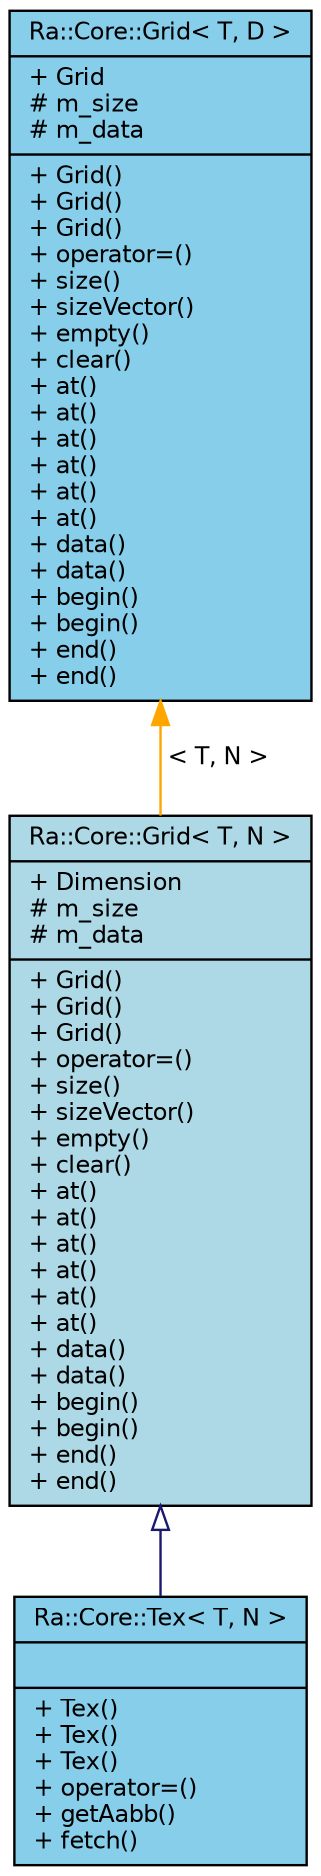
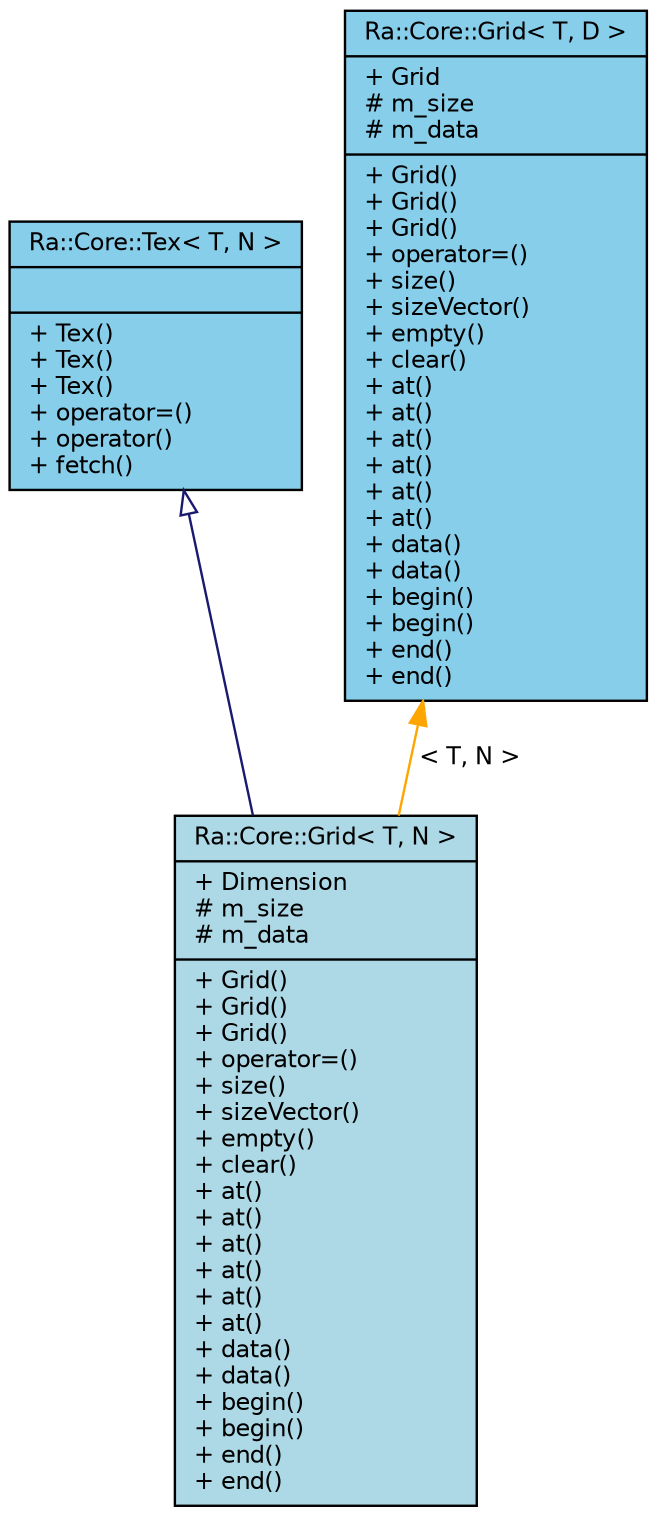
(161, 1563) -> (221, 665)
(105, 1815) -> (102, 440)
